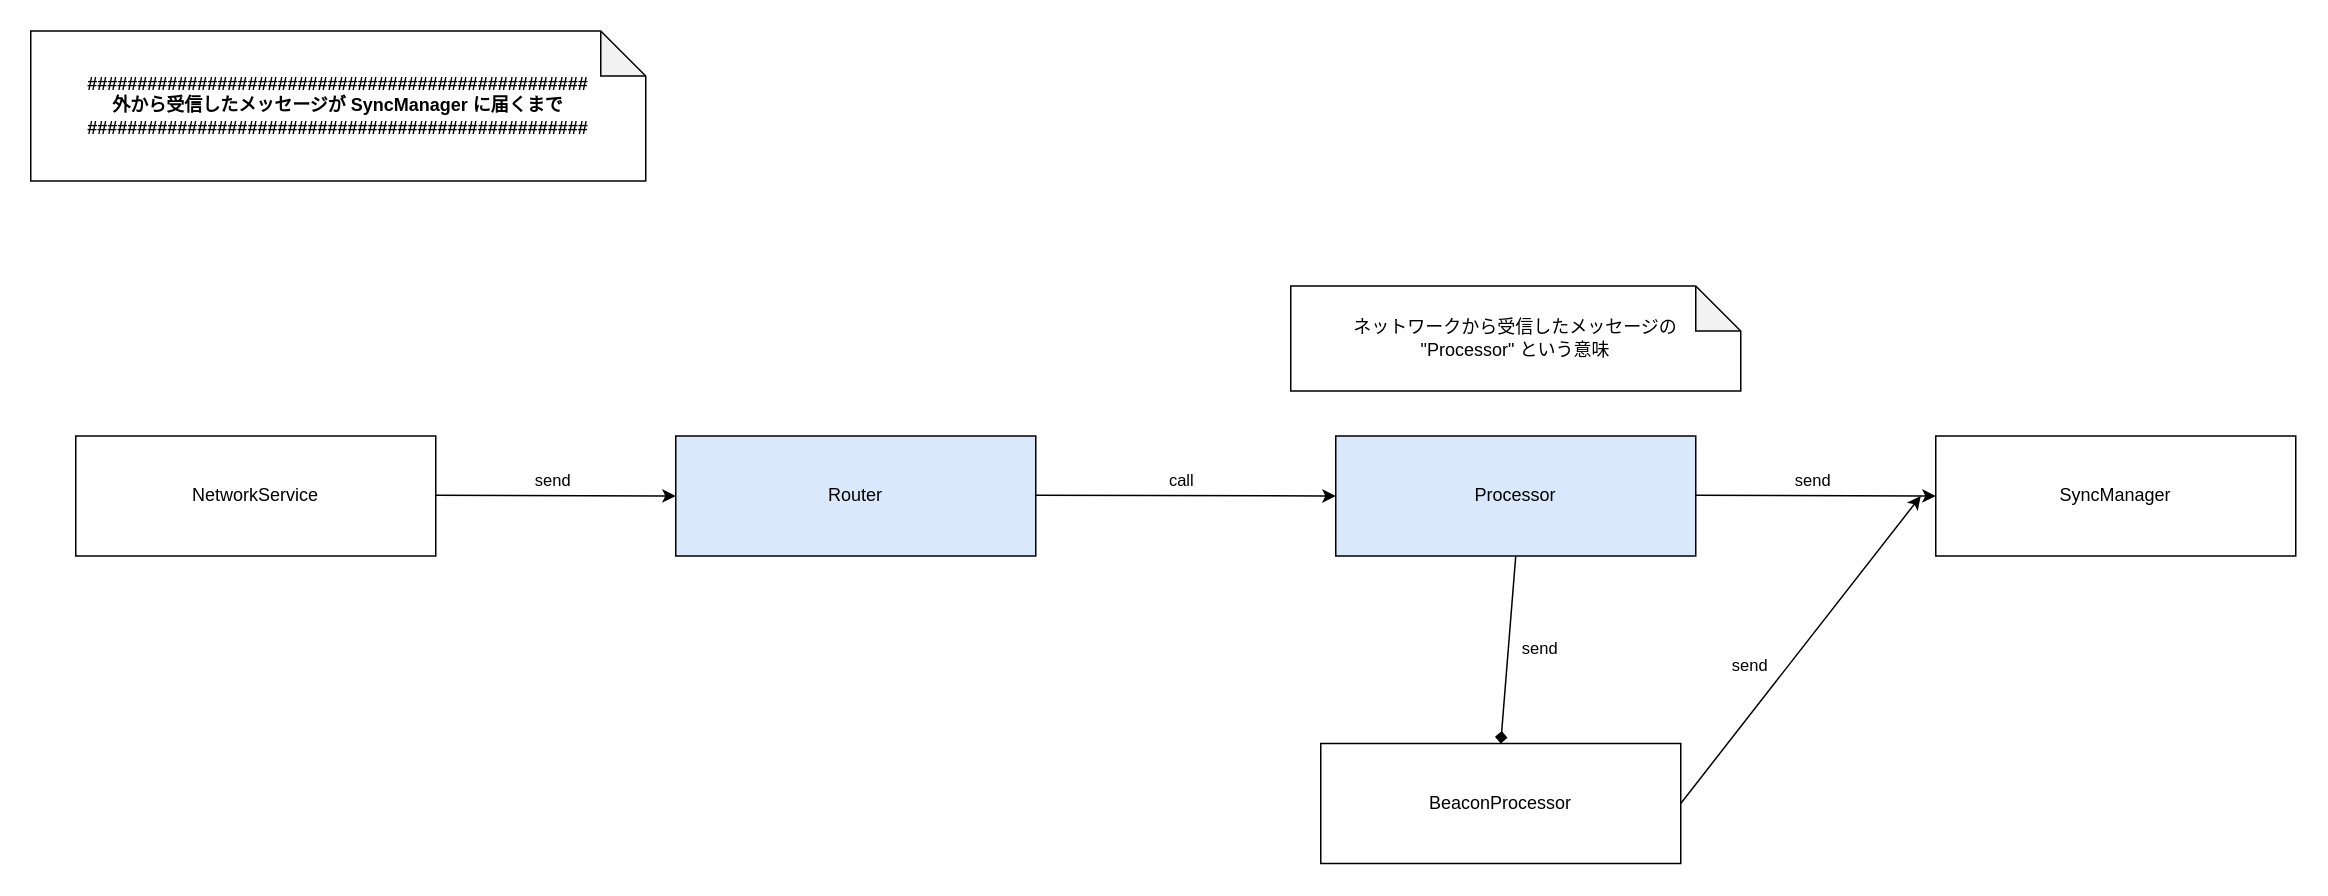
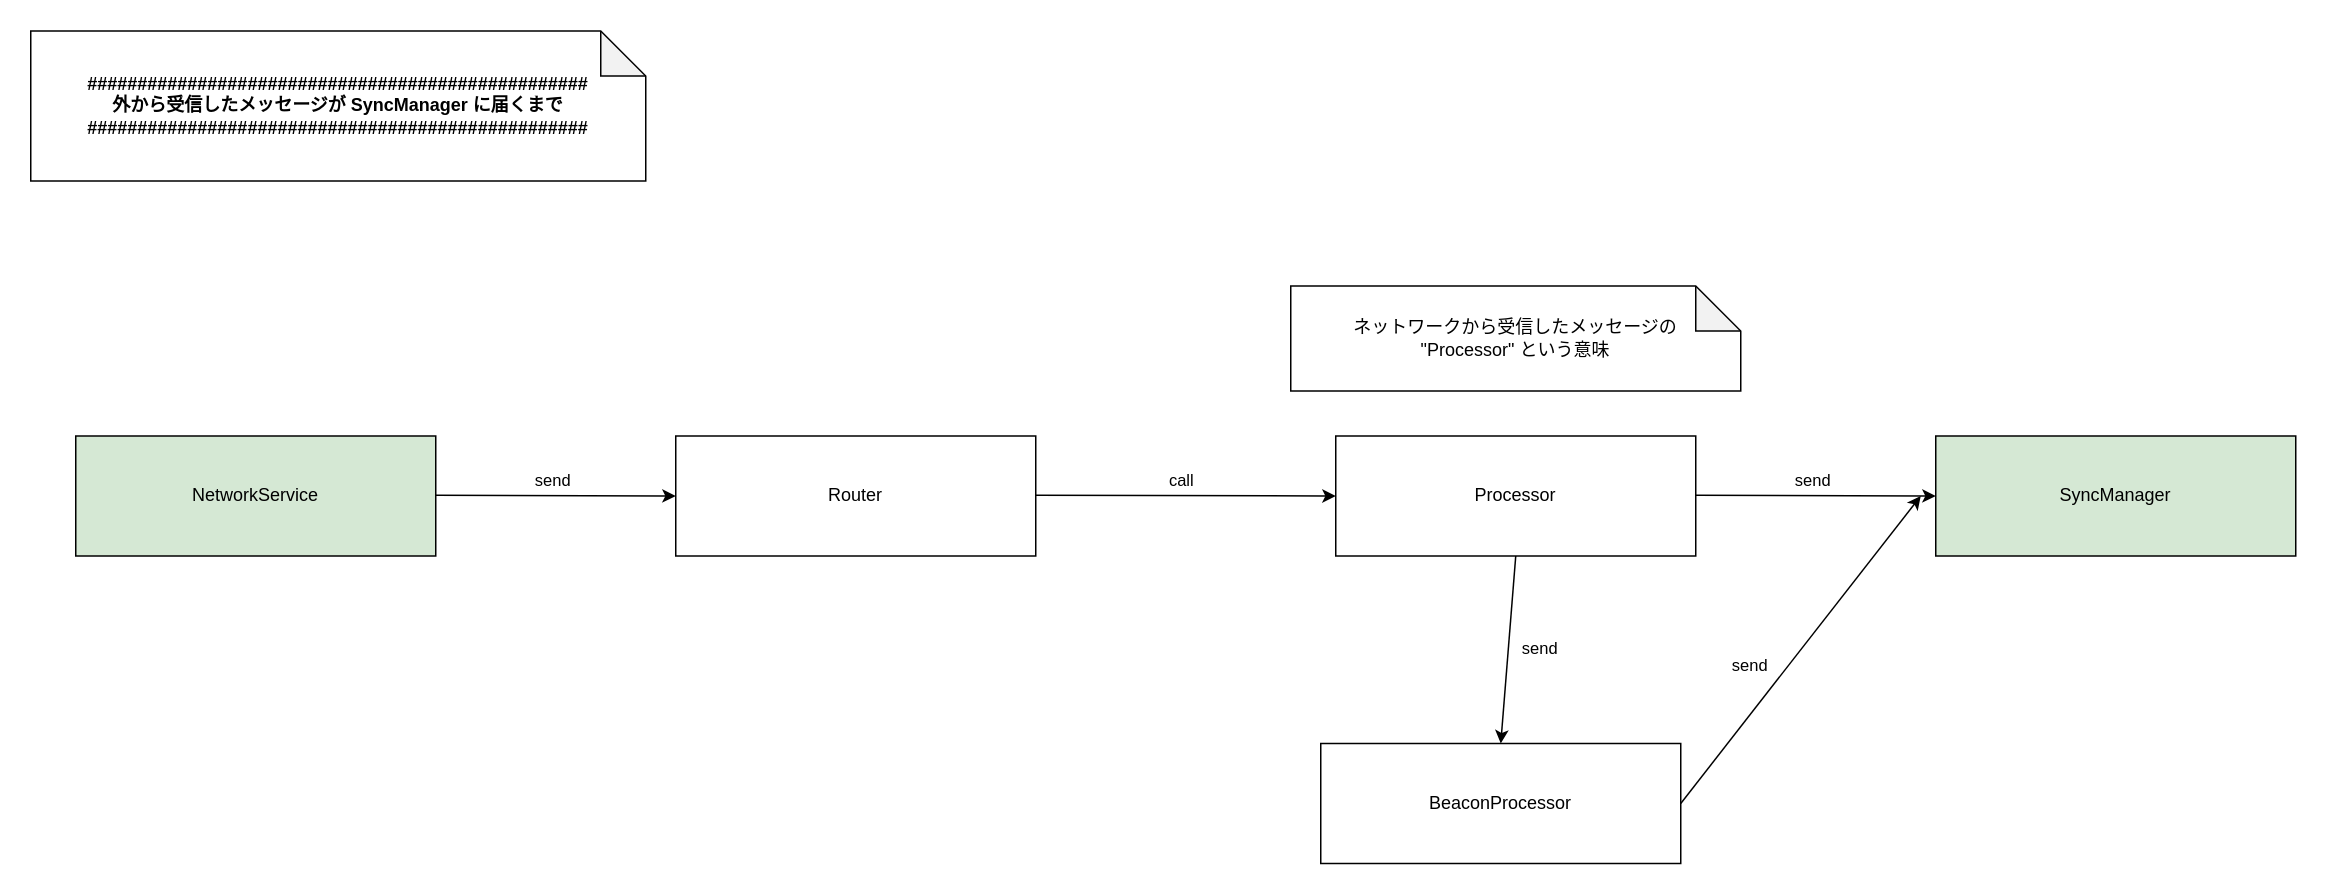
(256, 496) -> (256, 496)
(856, 496) -> (856, 496)
(1516, 496) -> (1516, 496)
(2116, 496) -> (2116, 496)
(1502, 731) -> (1502, 732)
